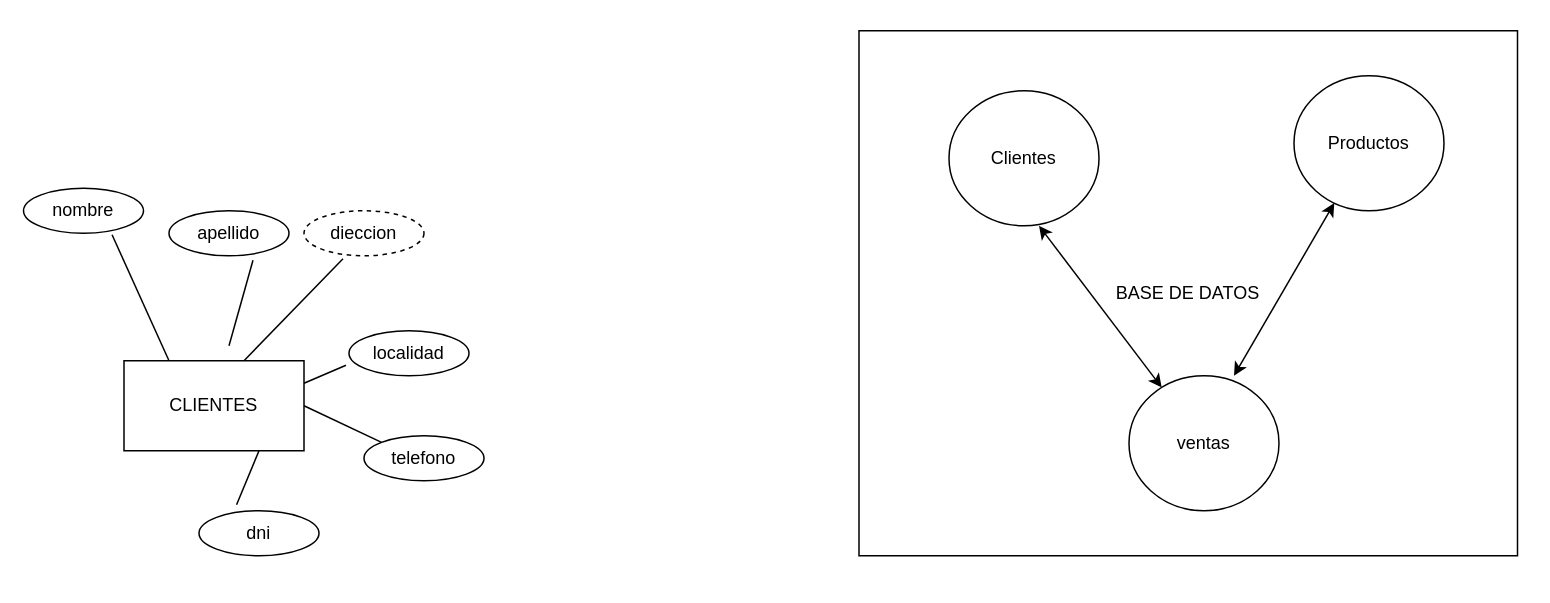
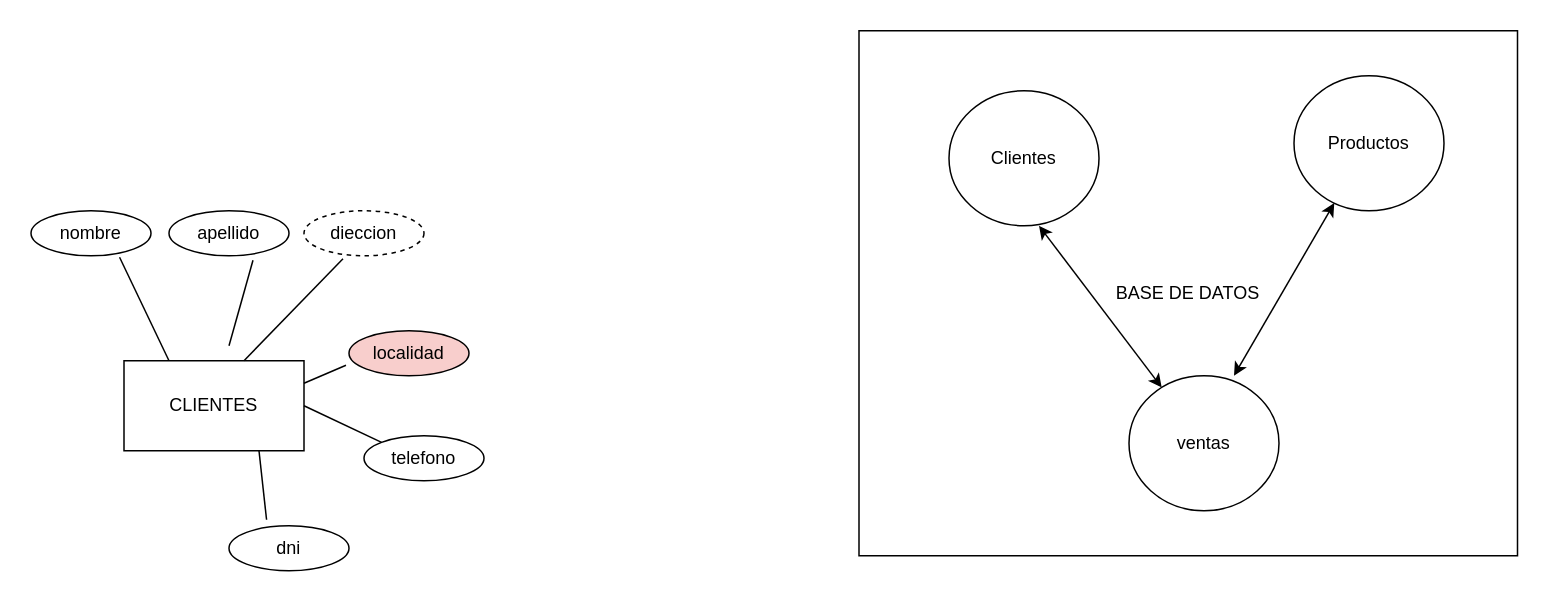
(83, 211) -> (91, 233)
(409, 353) -> (409, 353)
(259, 533) -> (289, 548)
